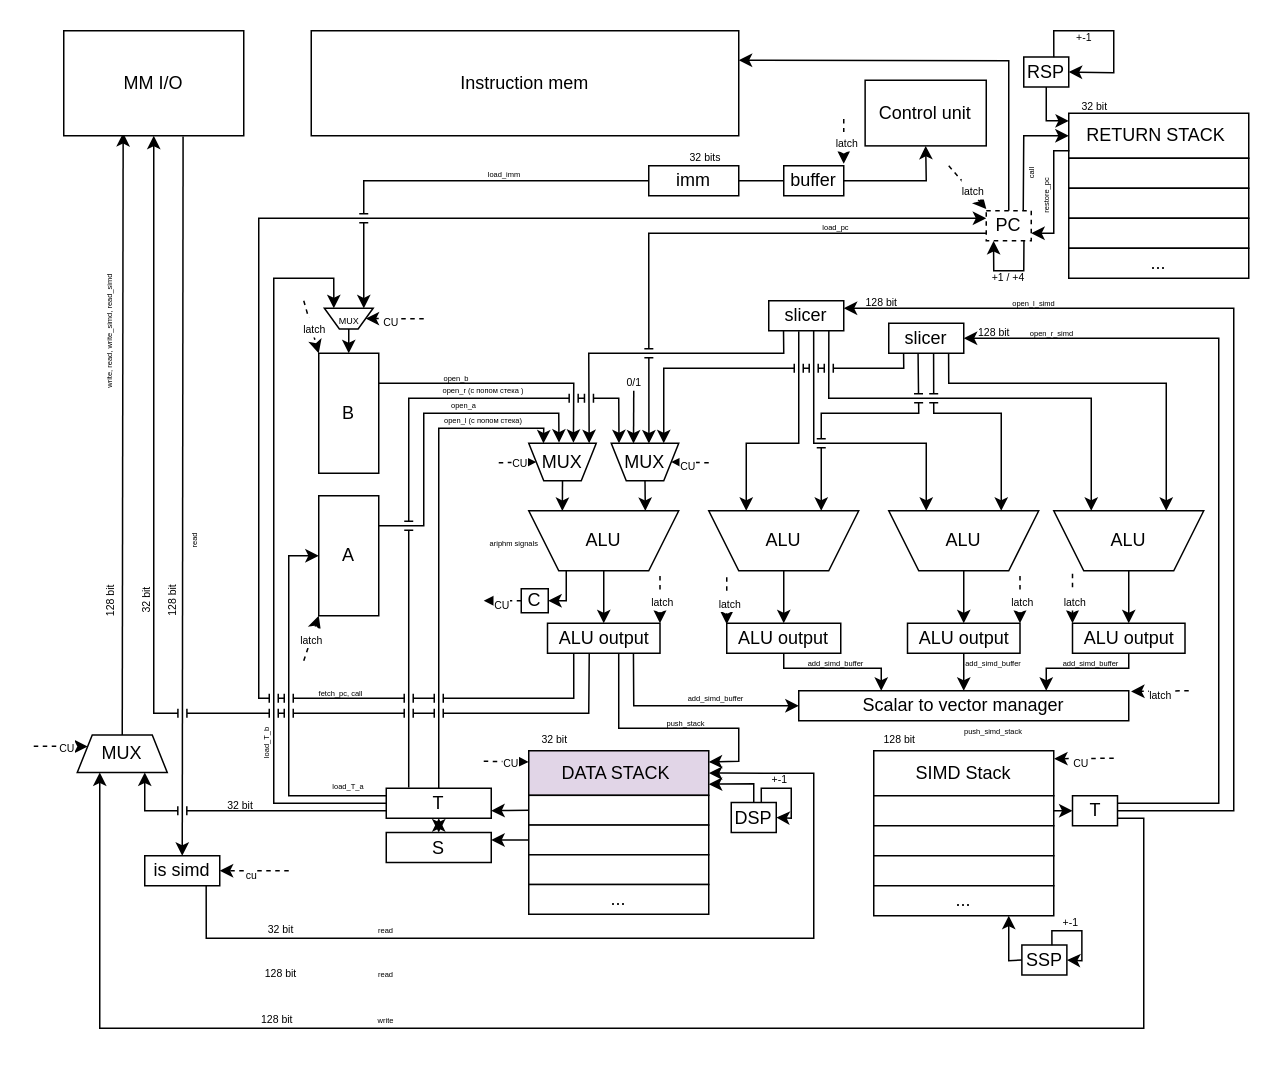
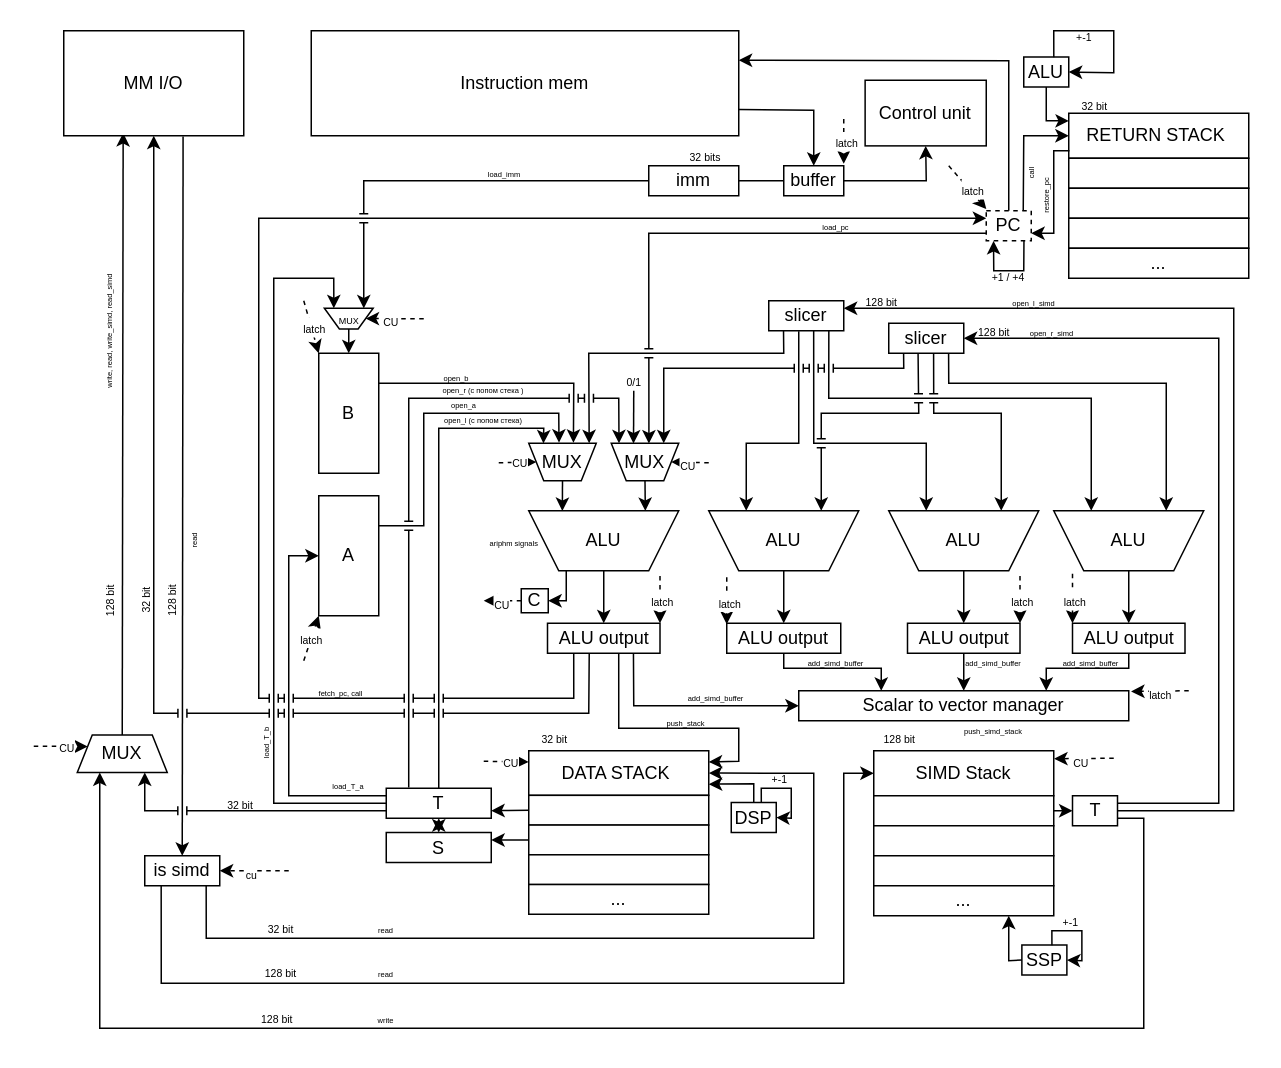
(1046, 73) -> (1046, 73)
none -> (799, 110)
(619, 773) -> (619, 773)
none -> (569, 983)
